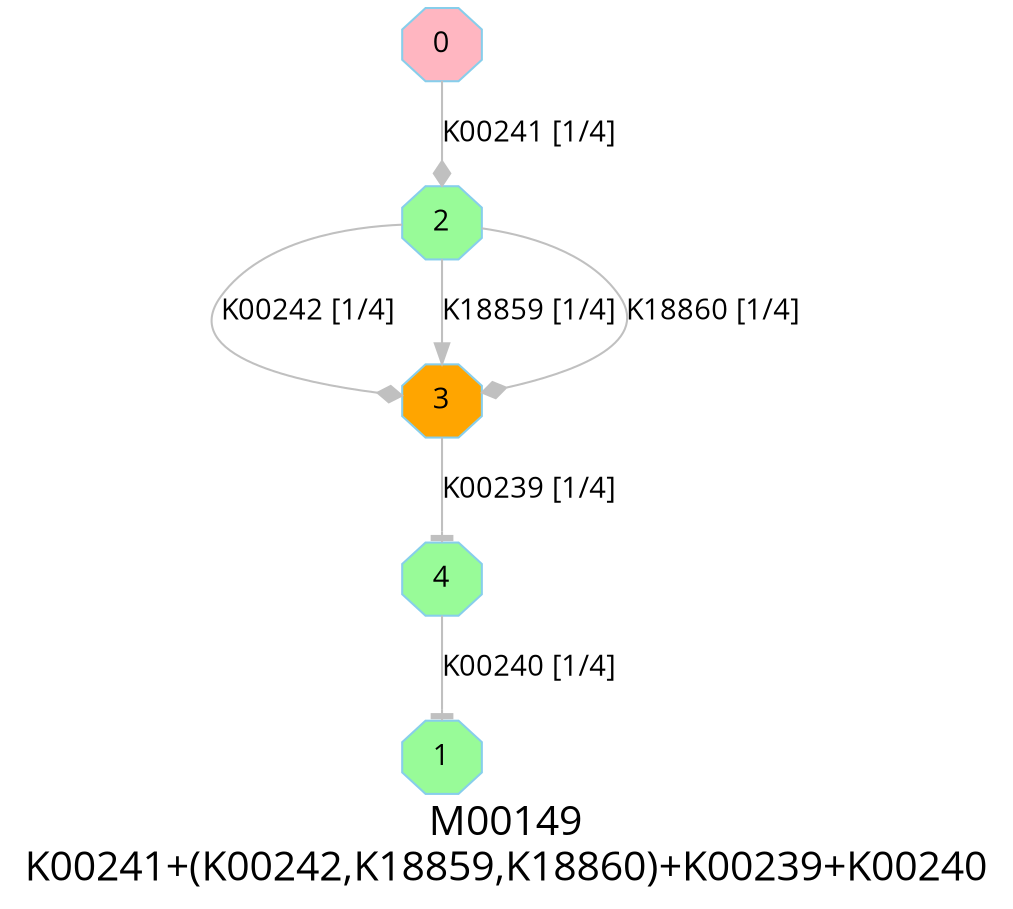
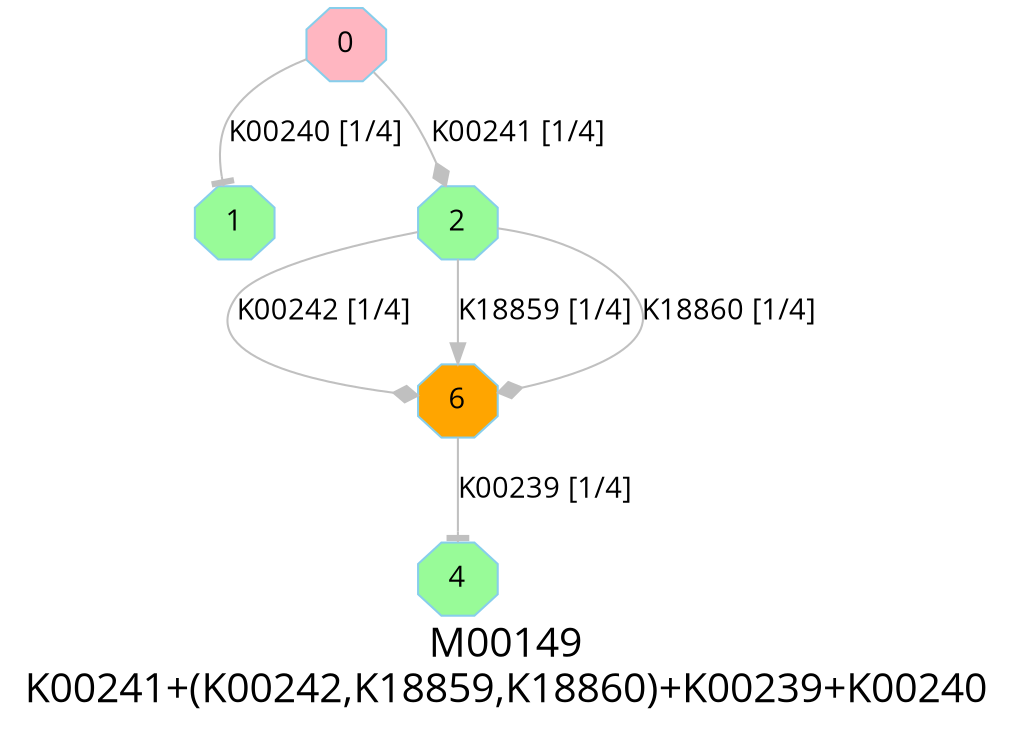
(442, 401) -> (458, 401)
(442, 663) -> (240, 102)
